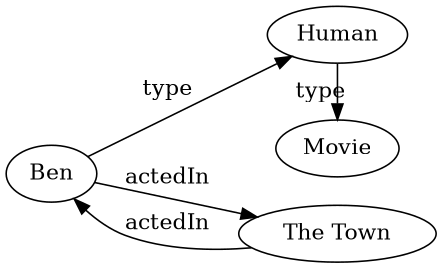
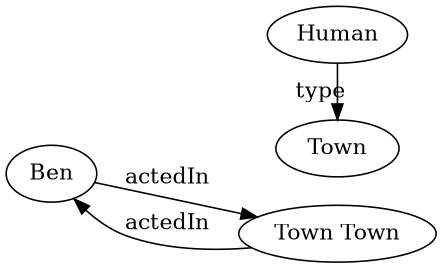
(182, 110) -> none
(337, 148) -> (337, 148)
(337, 234) -> (337, 234)
